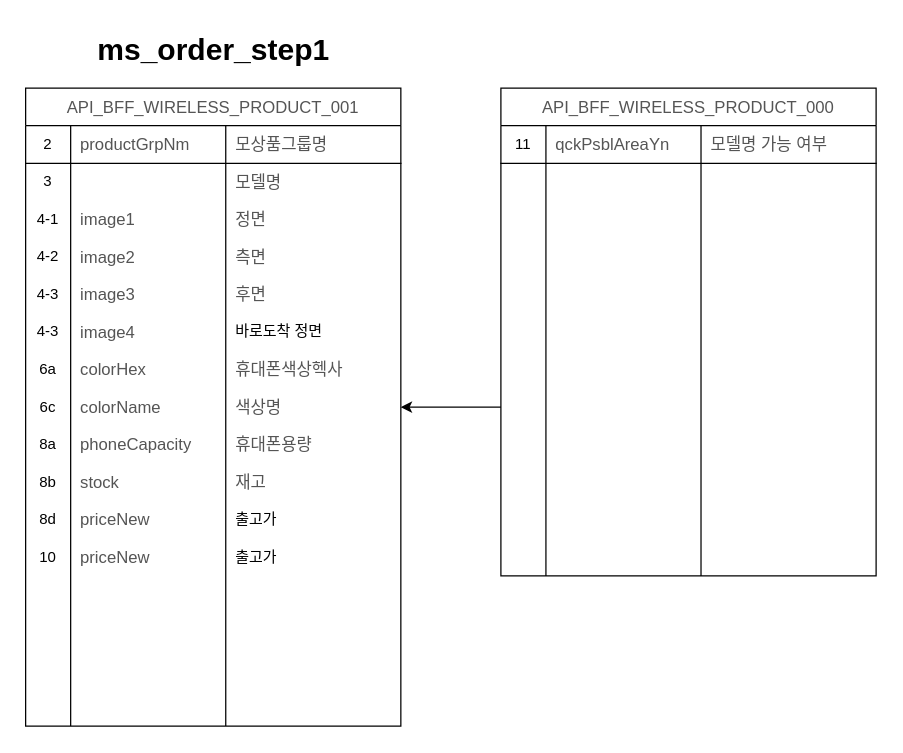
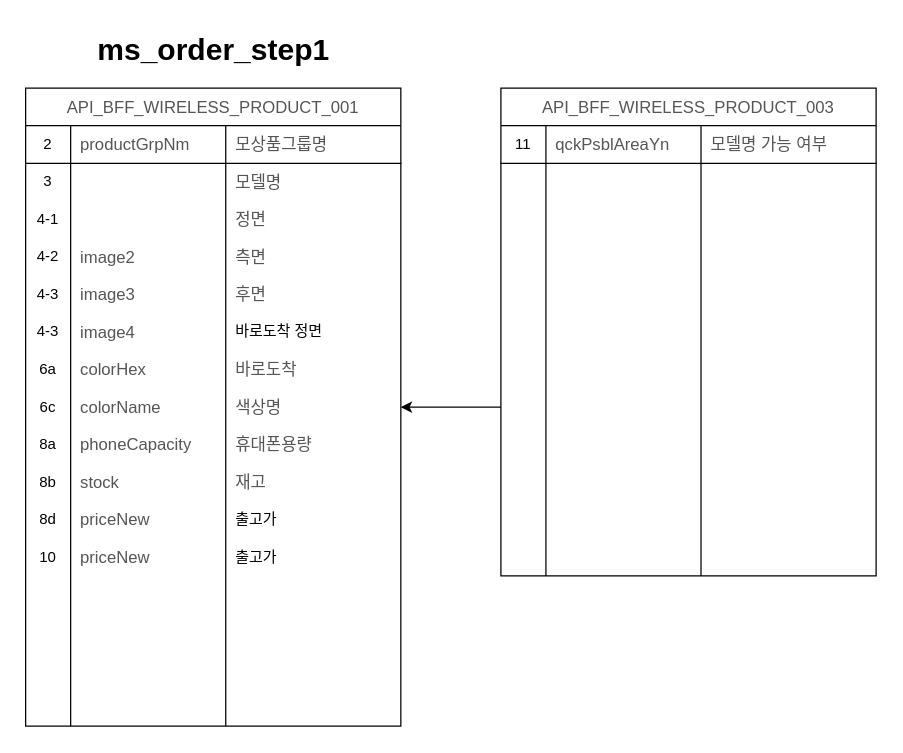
(688, 107) -> (688, 107)
(148, 219) -> none
(288, 369) -> (266, 369)
